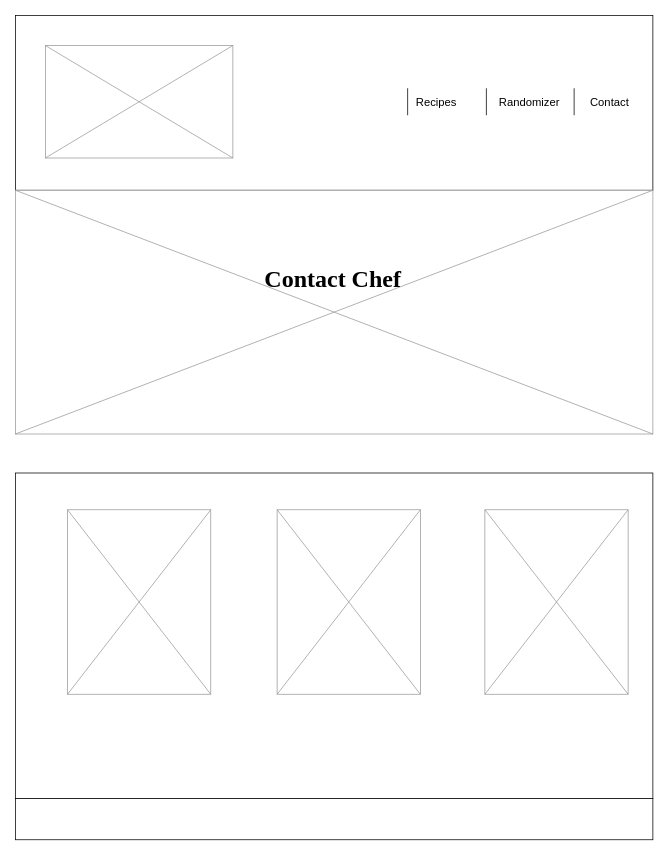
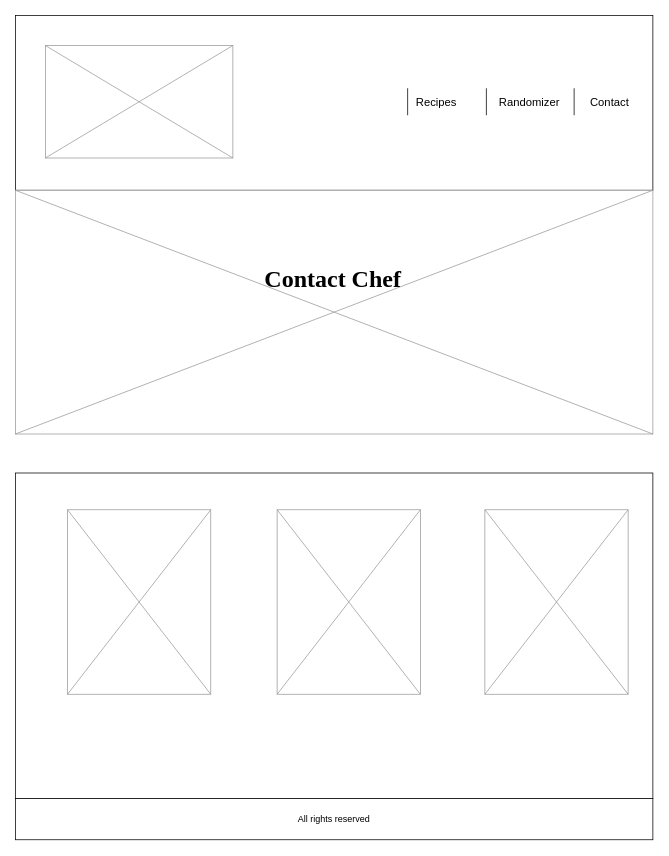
none -> (334, 819)
